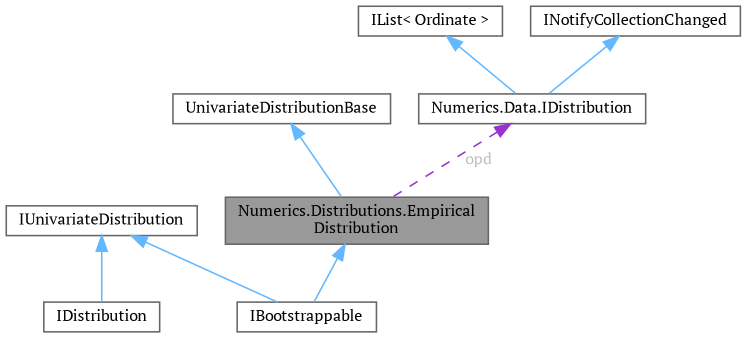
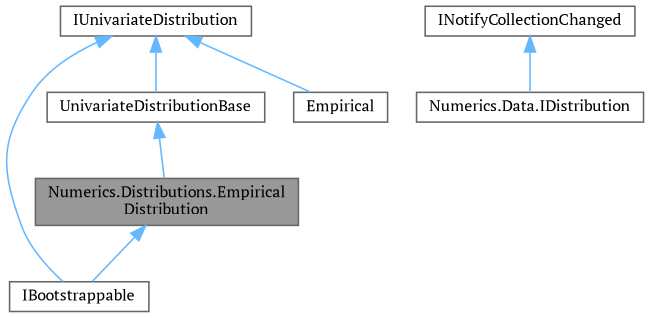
(430, 21) -> none
none -> (156, 72)
(445, 164) -> none
(102, 317) -> (341, 107)
